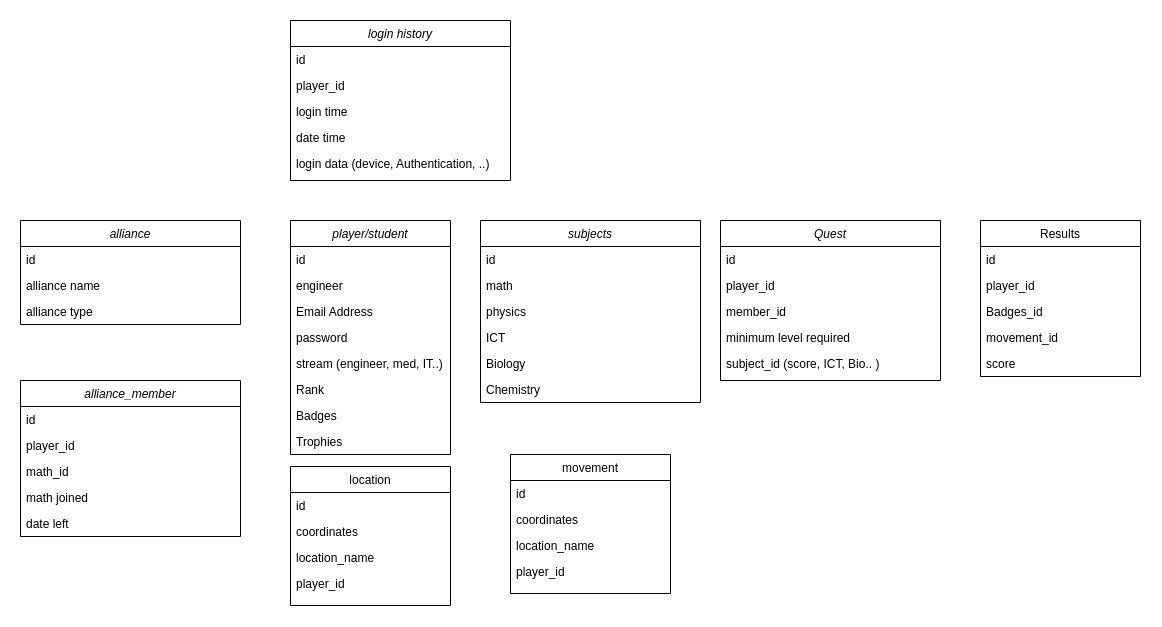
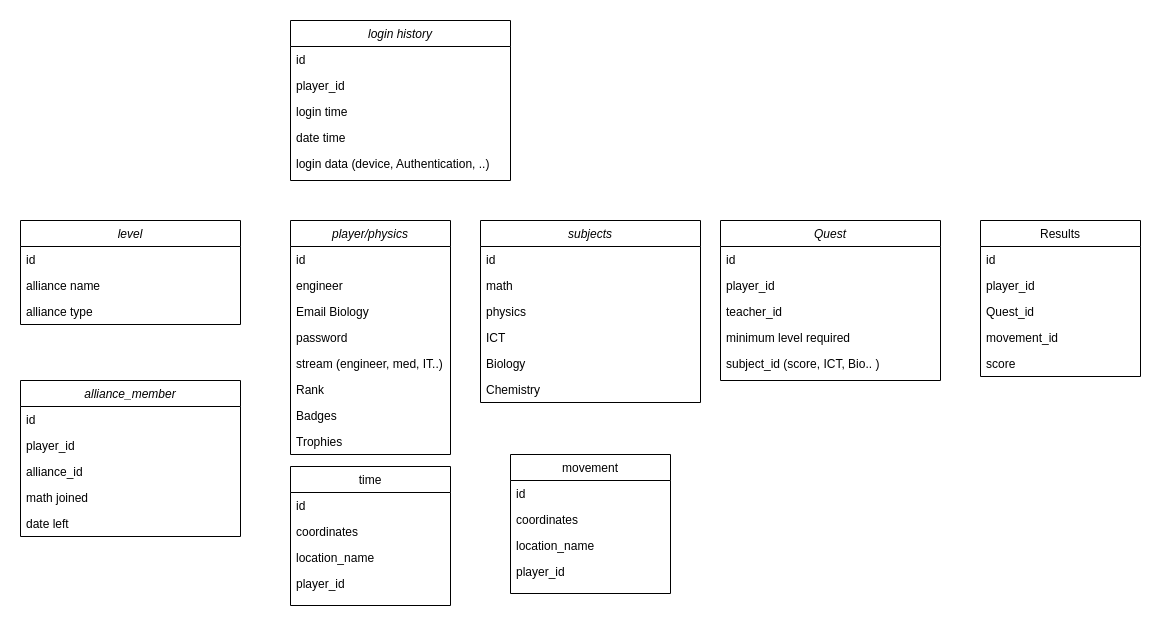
(130, 234) -> (130, 234)
(370, 234) -> (370, 234)
(335, 312) -> (332, 312)
(755, 312) -> (758, 312)
(1015, 312) -> (1011, 312)
(48, 472) -> (57, 472)
(370, 480) -> (370, 480)
